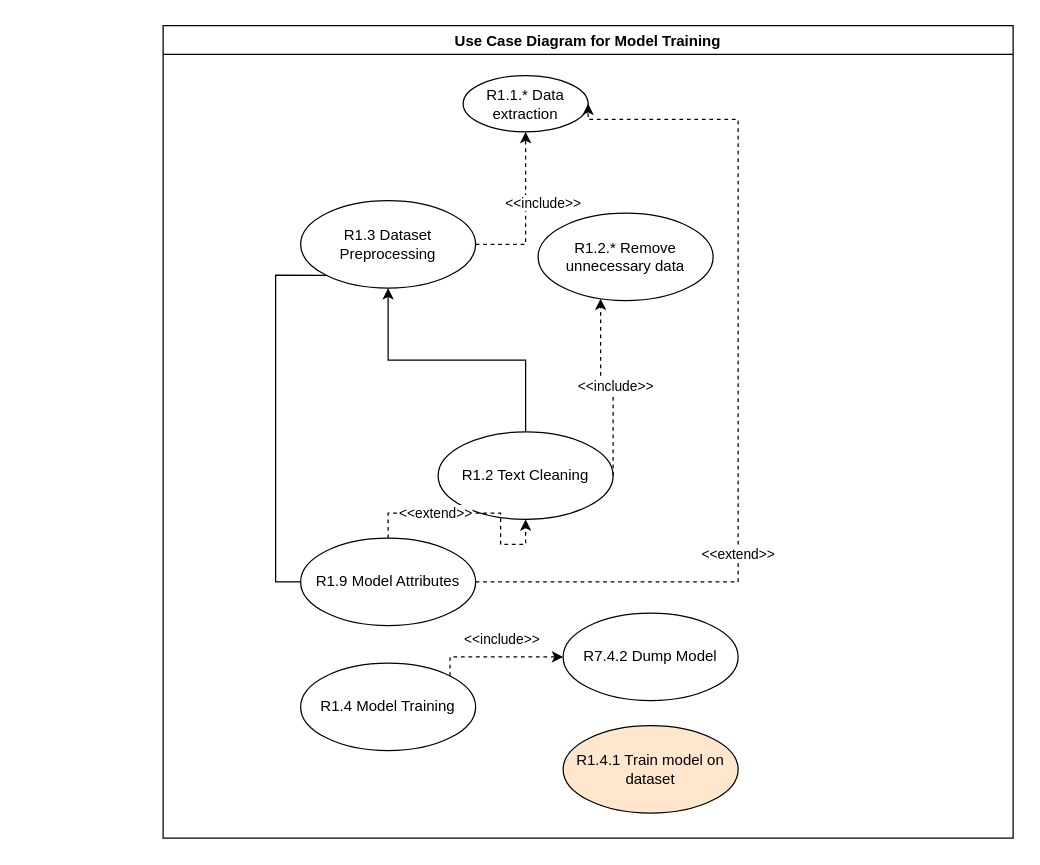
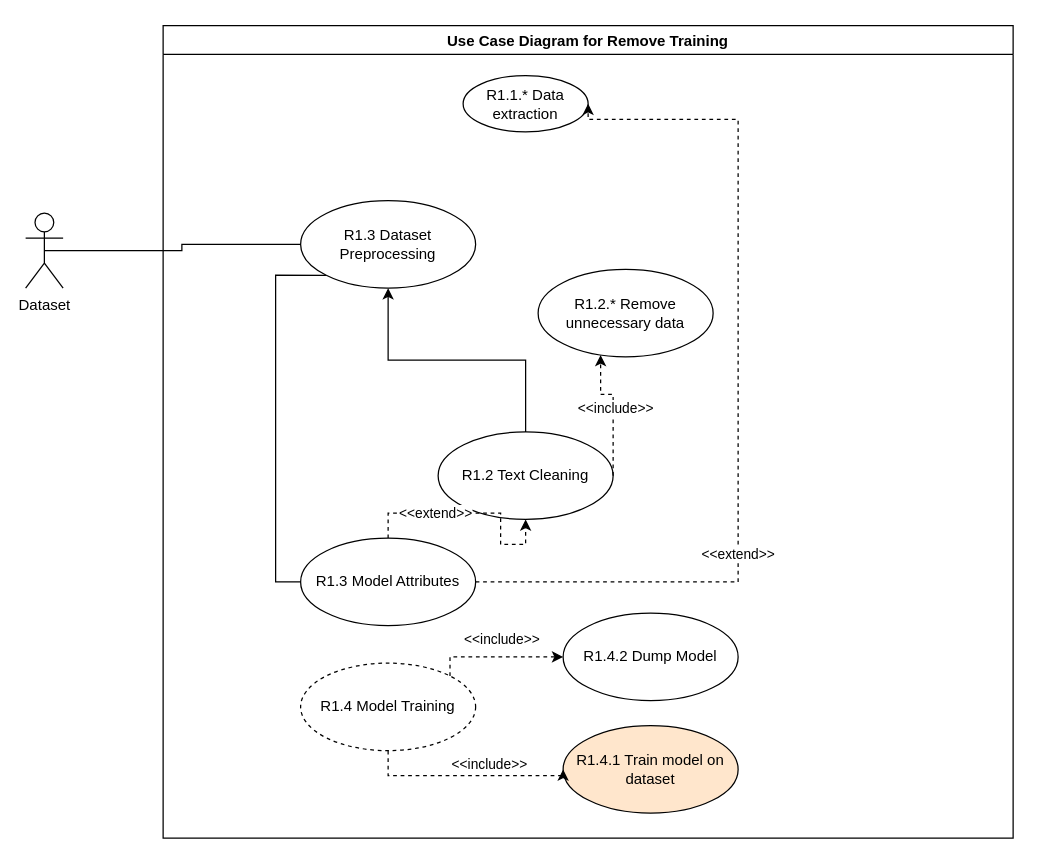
(588, 41) -> (588, 41)
(526, 217) -> none
none -> (44, 251)
none -> (177, 251)
(626, 257) -> (626, 313)
(388, 582) -> (388, 582)
(651, 657) -> (651, 657)
(388, 707) -> (388, 707)
none -> (463, 776)
